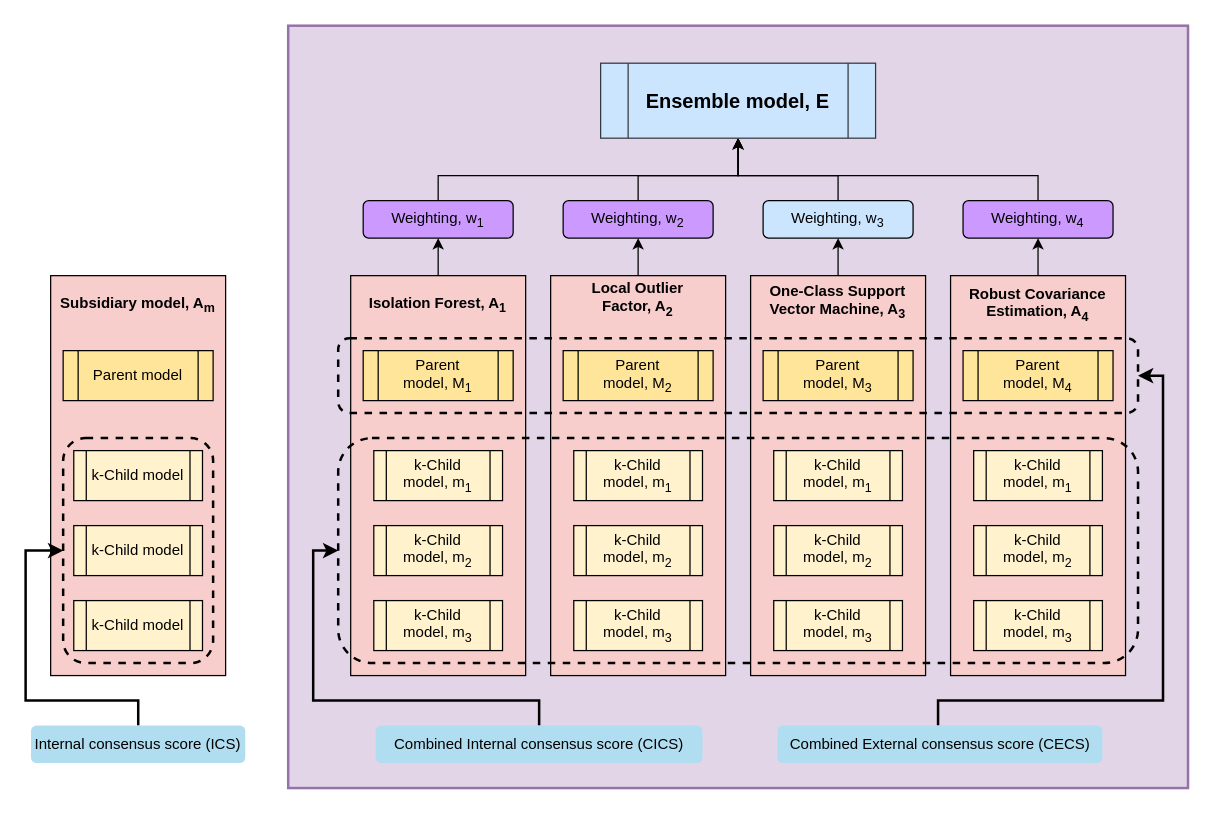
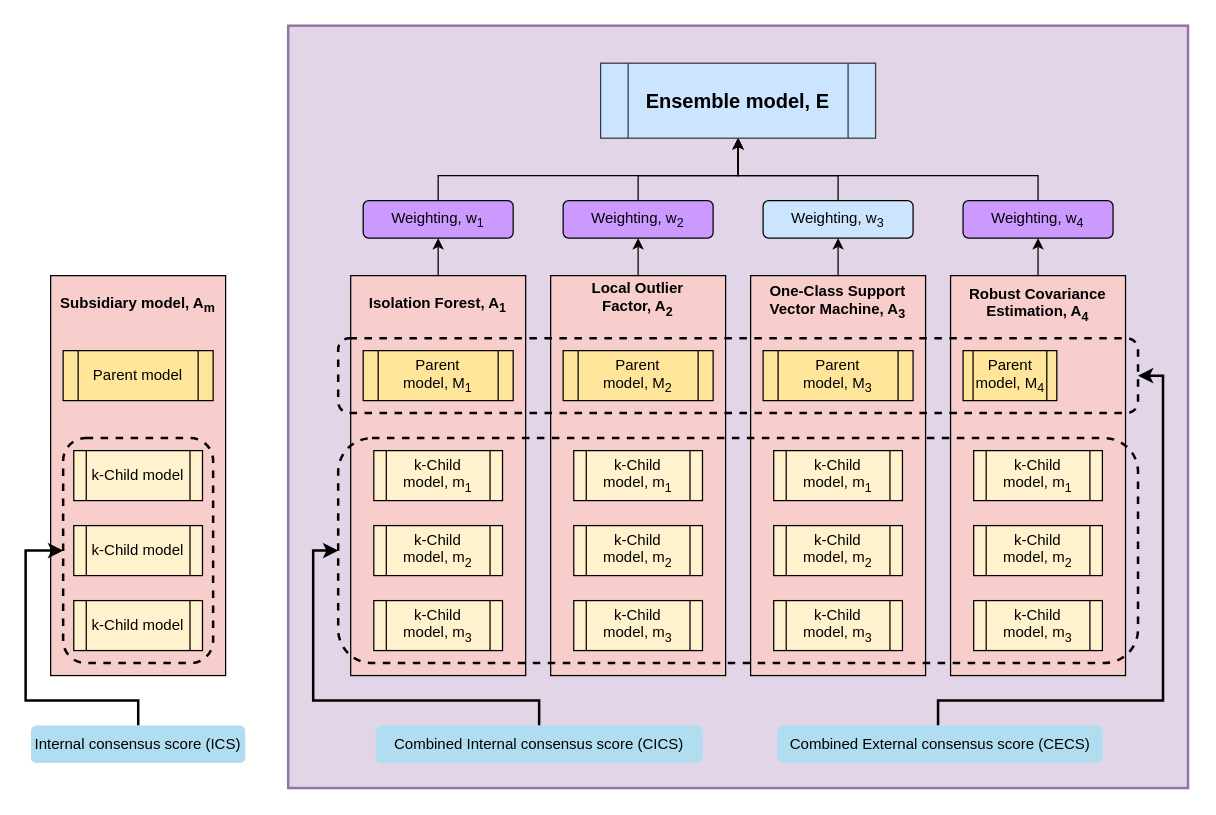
(1038, 376) -> (1010, 376)
